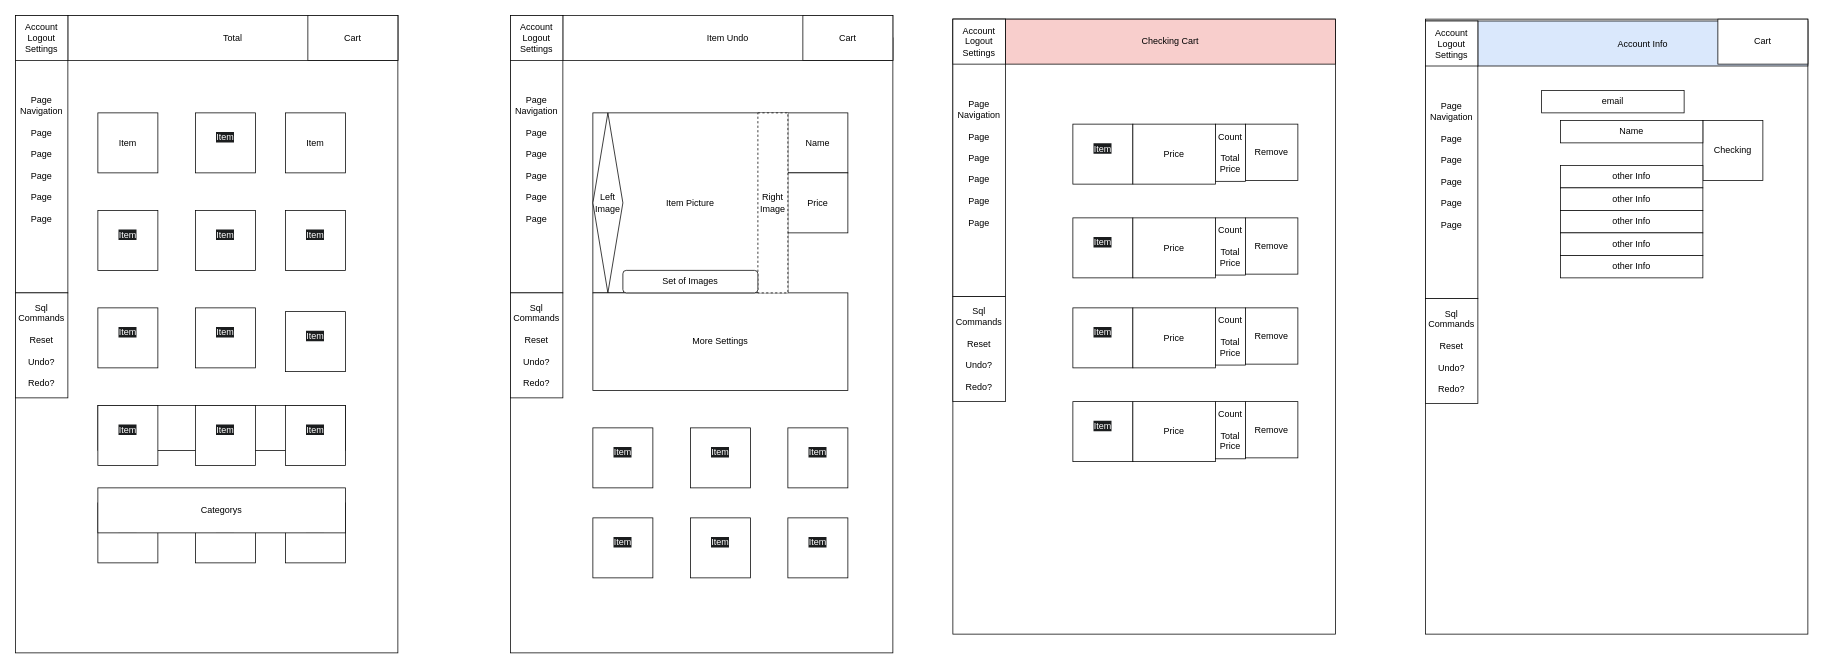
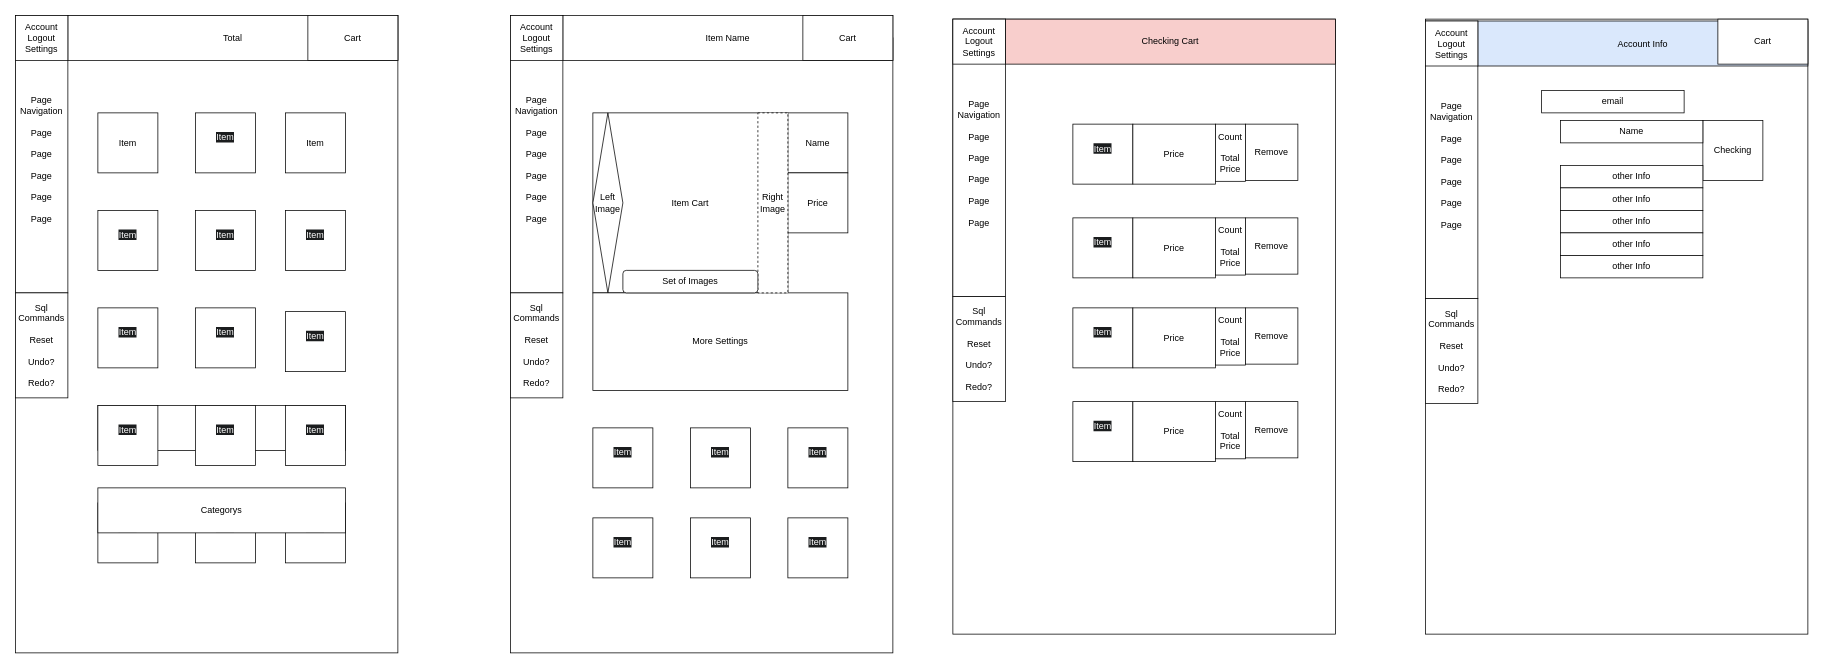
(728, 38) -> (728, 38)
(690, 203) -> (690, 203)
